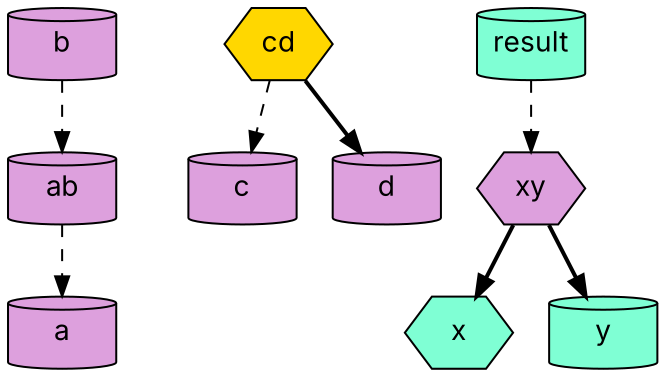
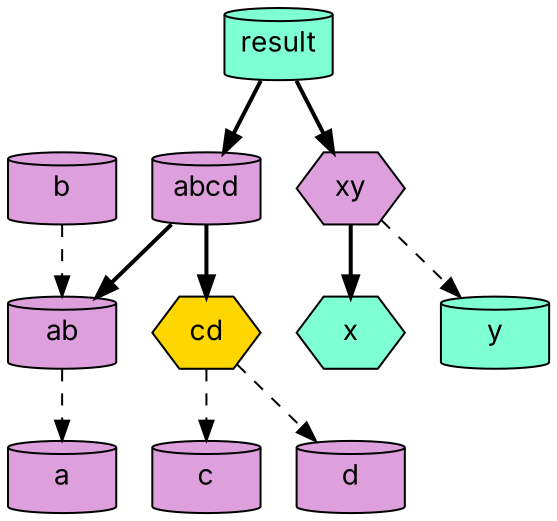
(531, 106) -> (310, 107)
(327, 108) -> (269, 396)
none -> (206, 188)
(563, 252) -> (413, 251)
